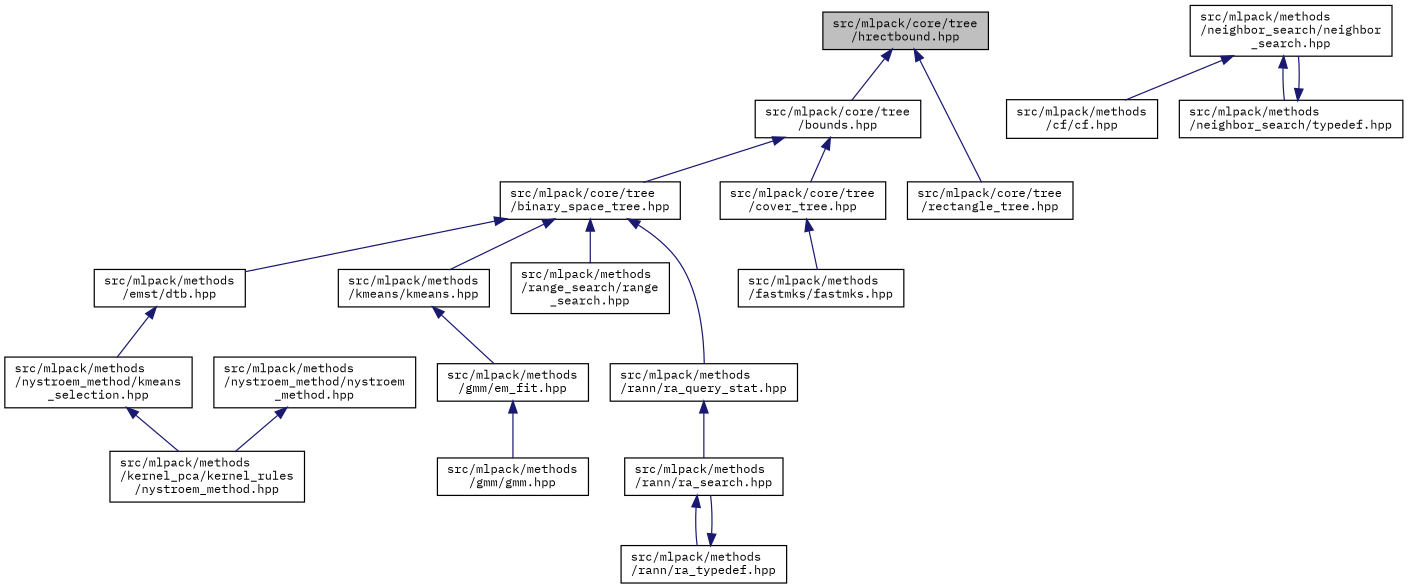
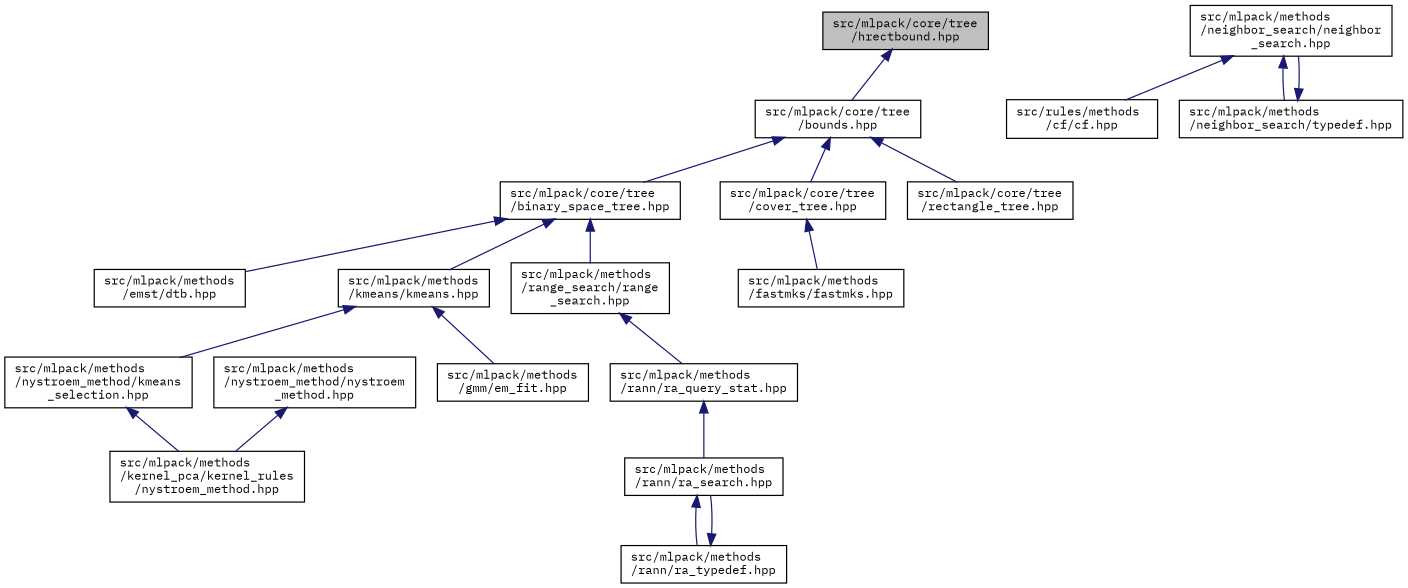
(1082, 119) -> (1082, 119)
(951, 121) -> (920, 163)
(691, 285) -> (656, 342)
(133, 337) -> (262, 334)
(513, 477) -> none
